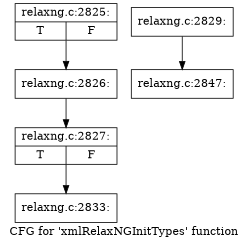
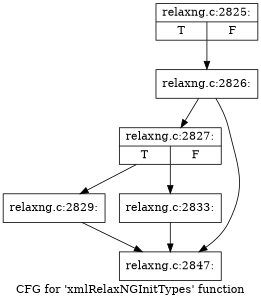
none -> (239, 176)
none -> (112, 177)
none -> (170, 233)
